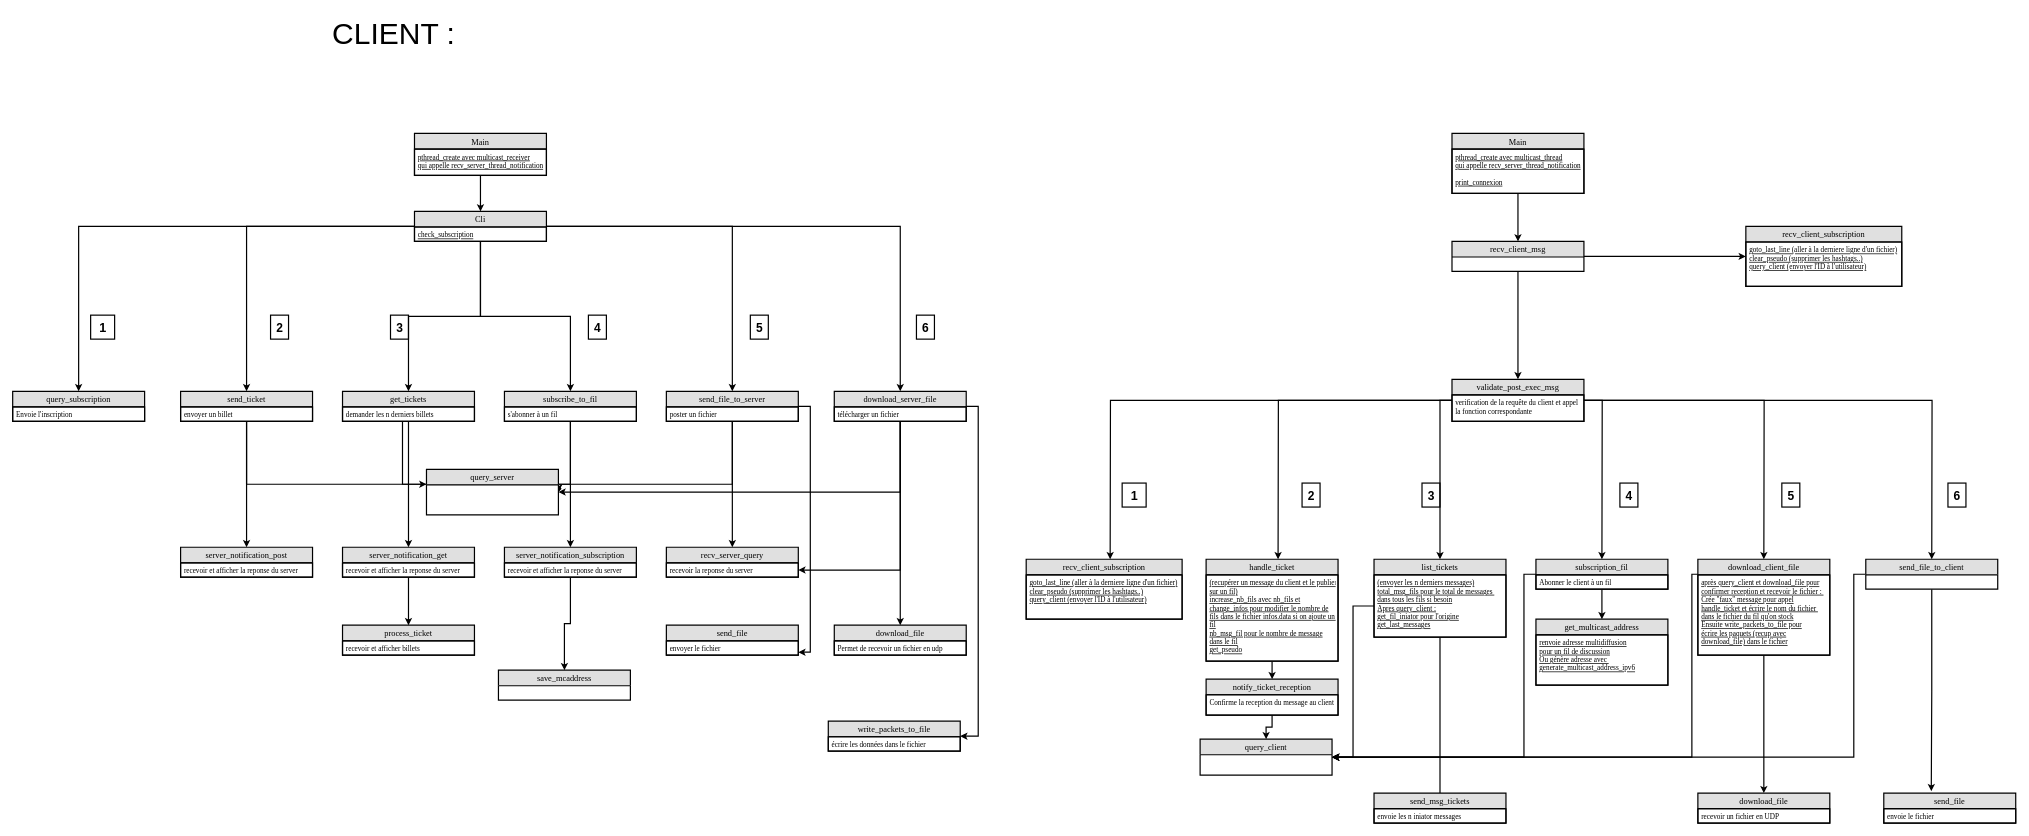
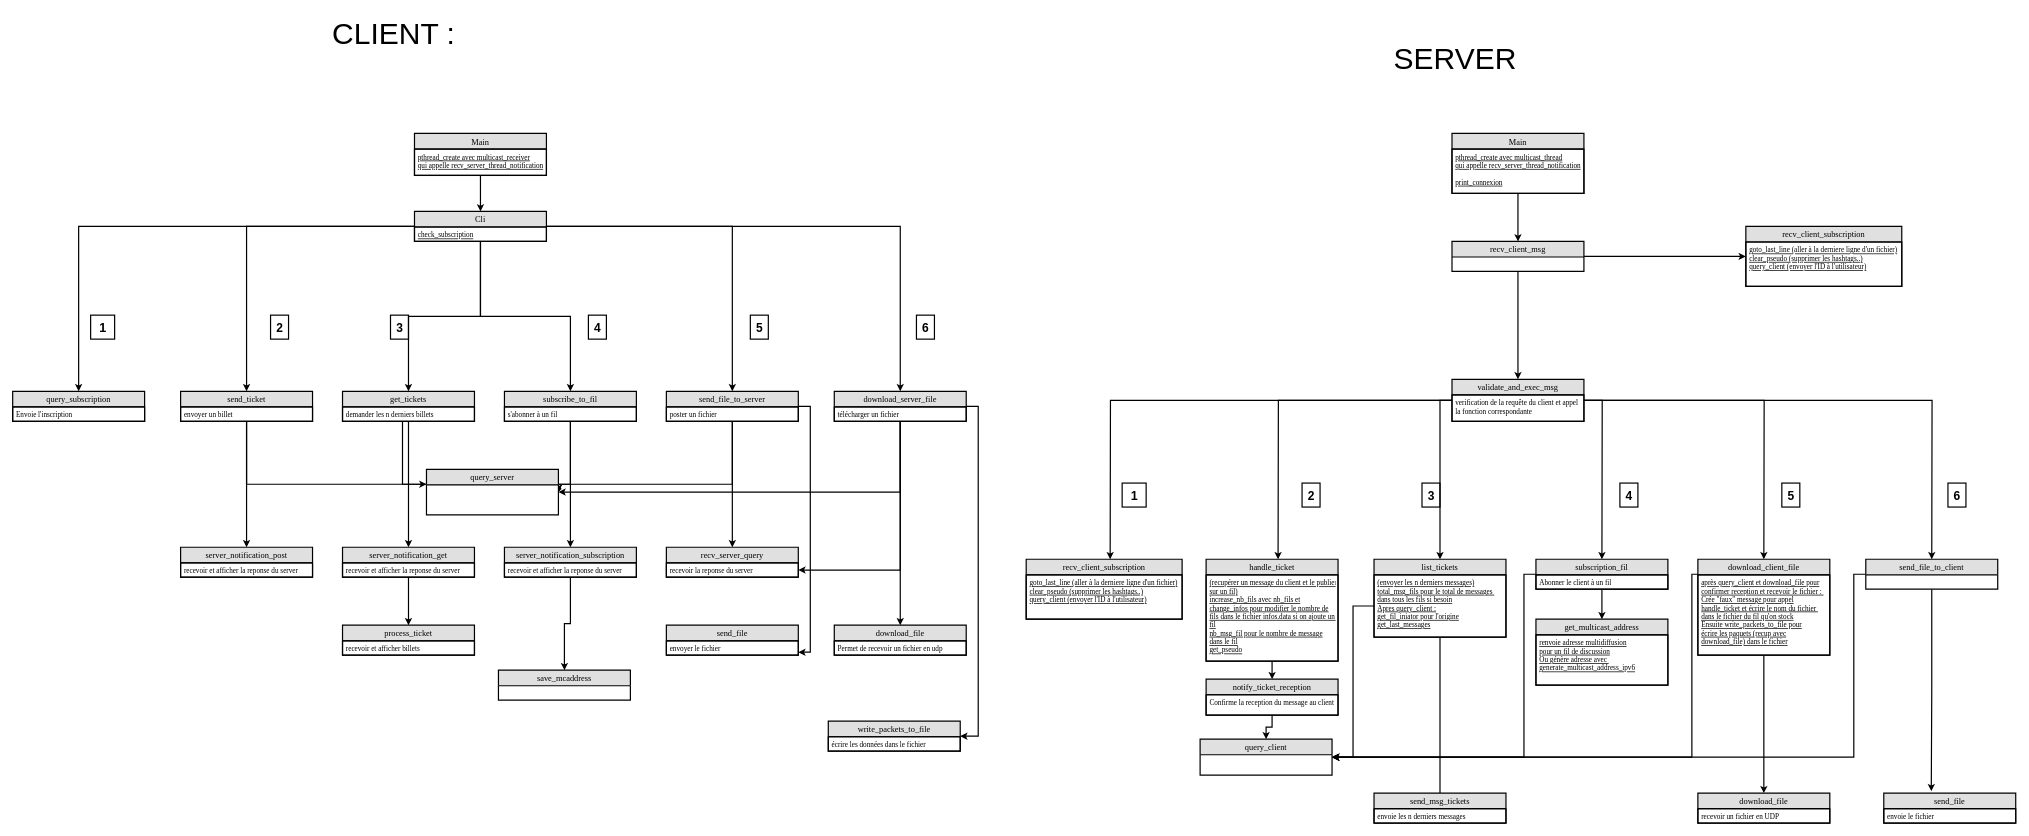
none -> (1455, 59)
(1518, 388) -> (1518, 388)
(1429, 817) -> (1432, 817)
